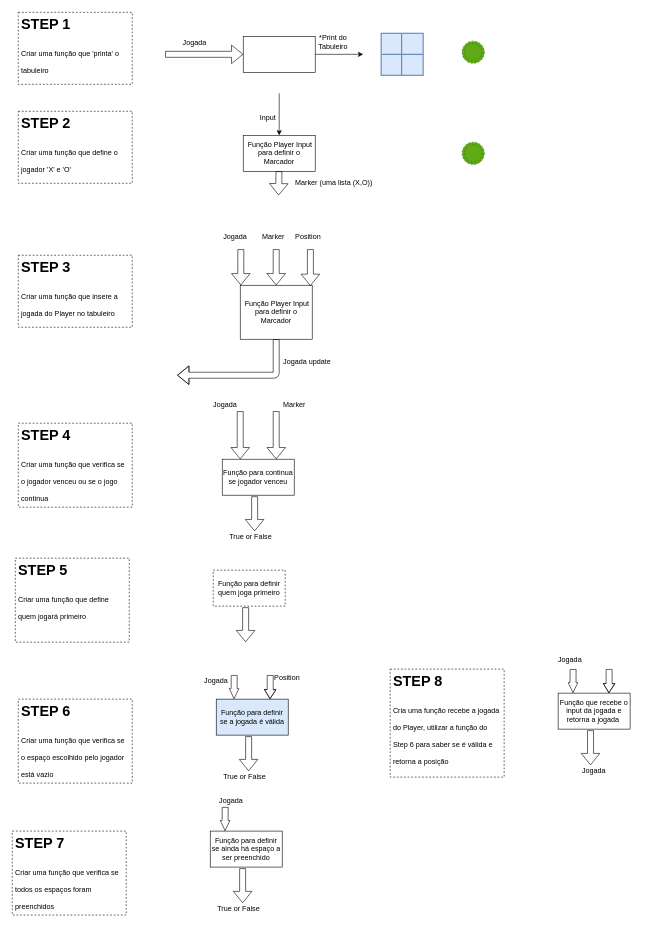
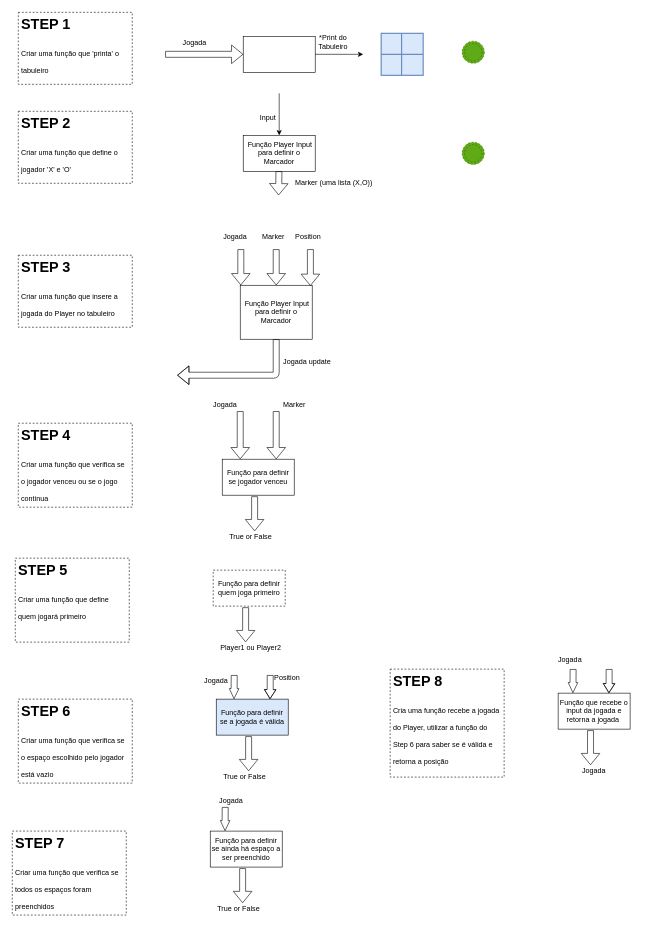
(258, 477) -> (258, 477)
none -> (255, 648)
